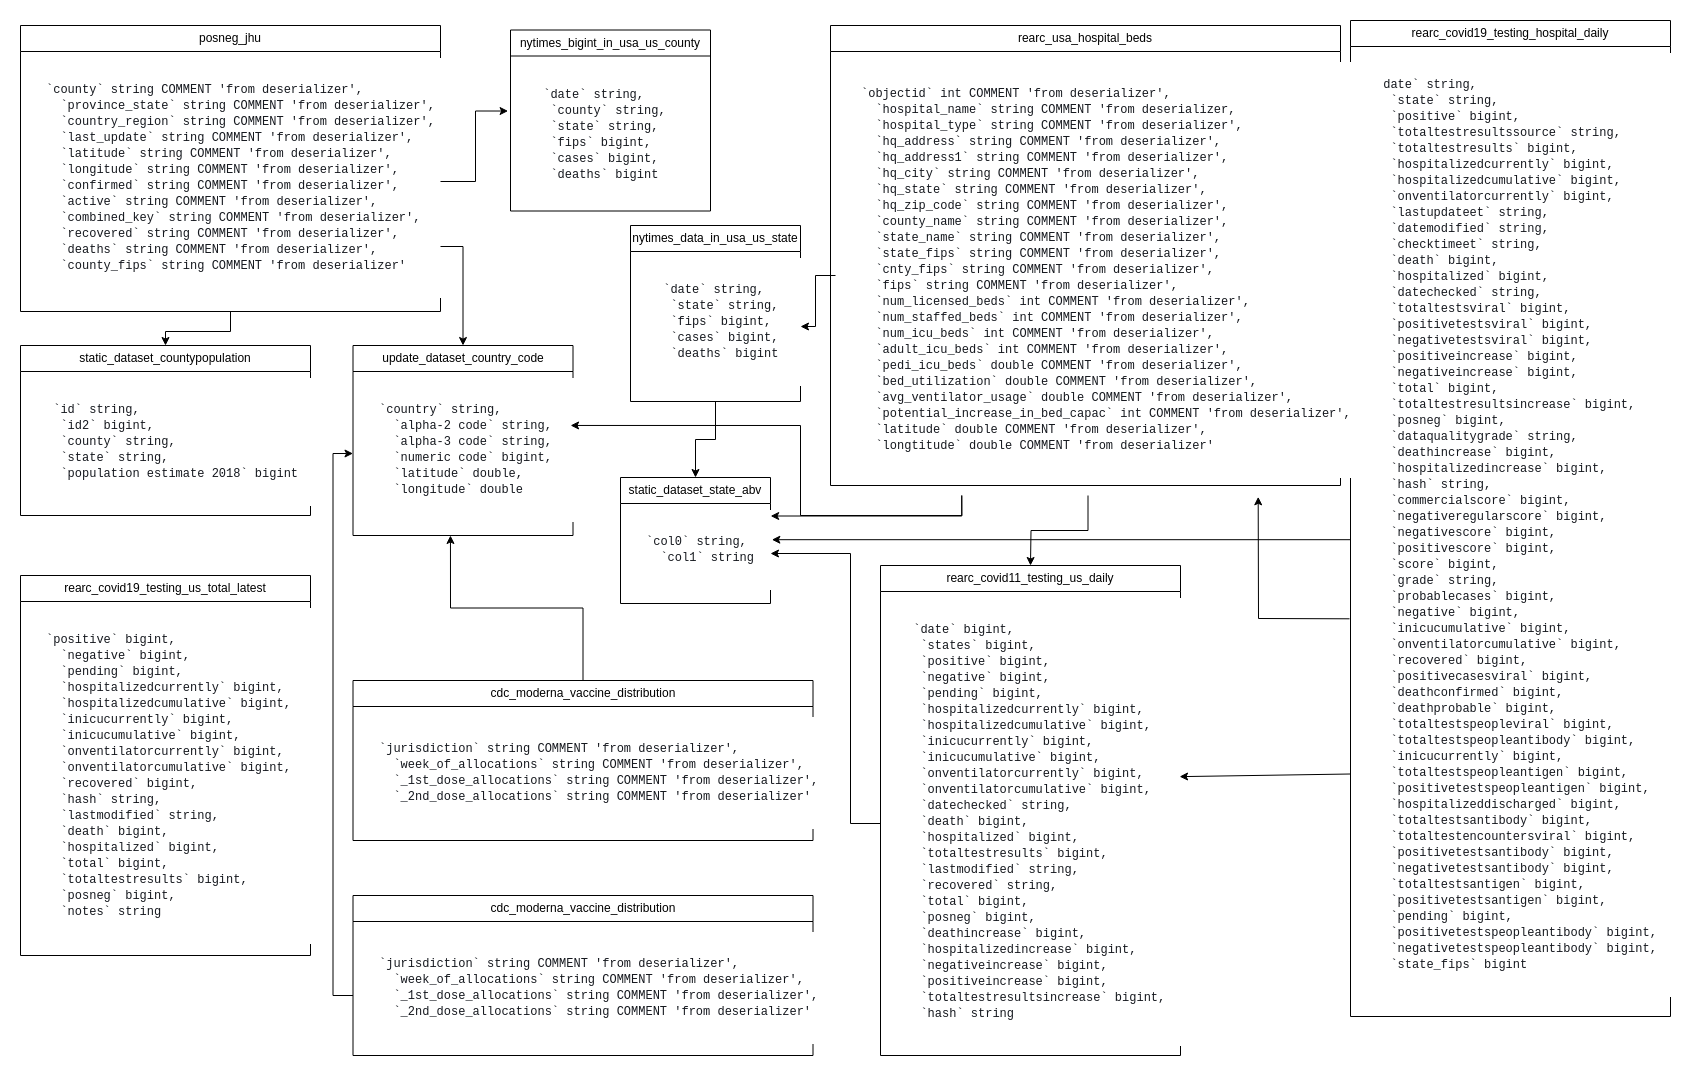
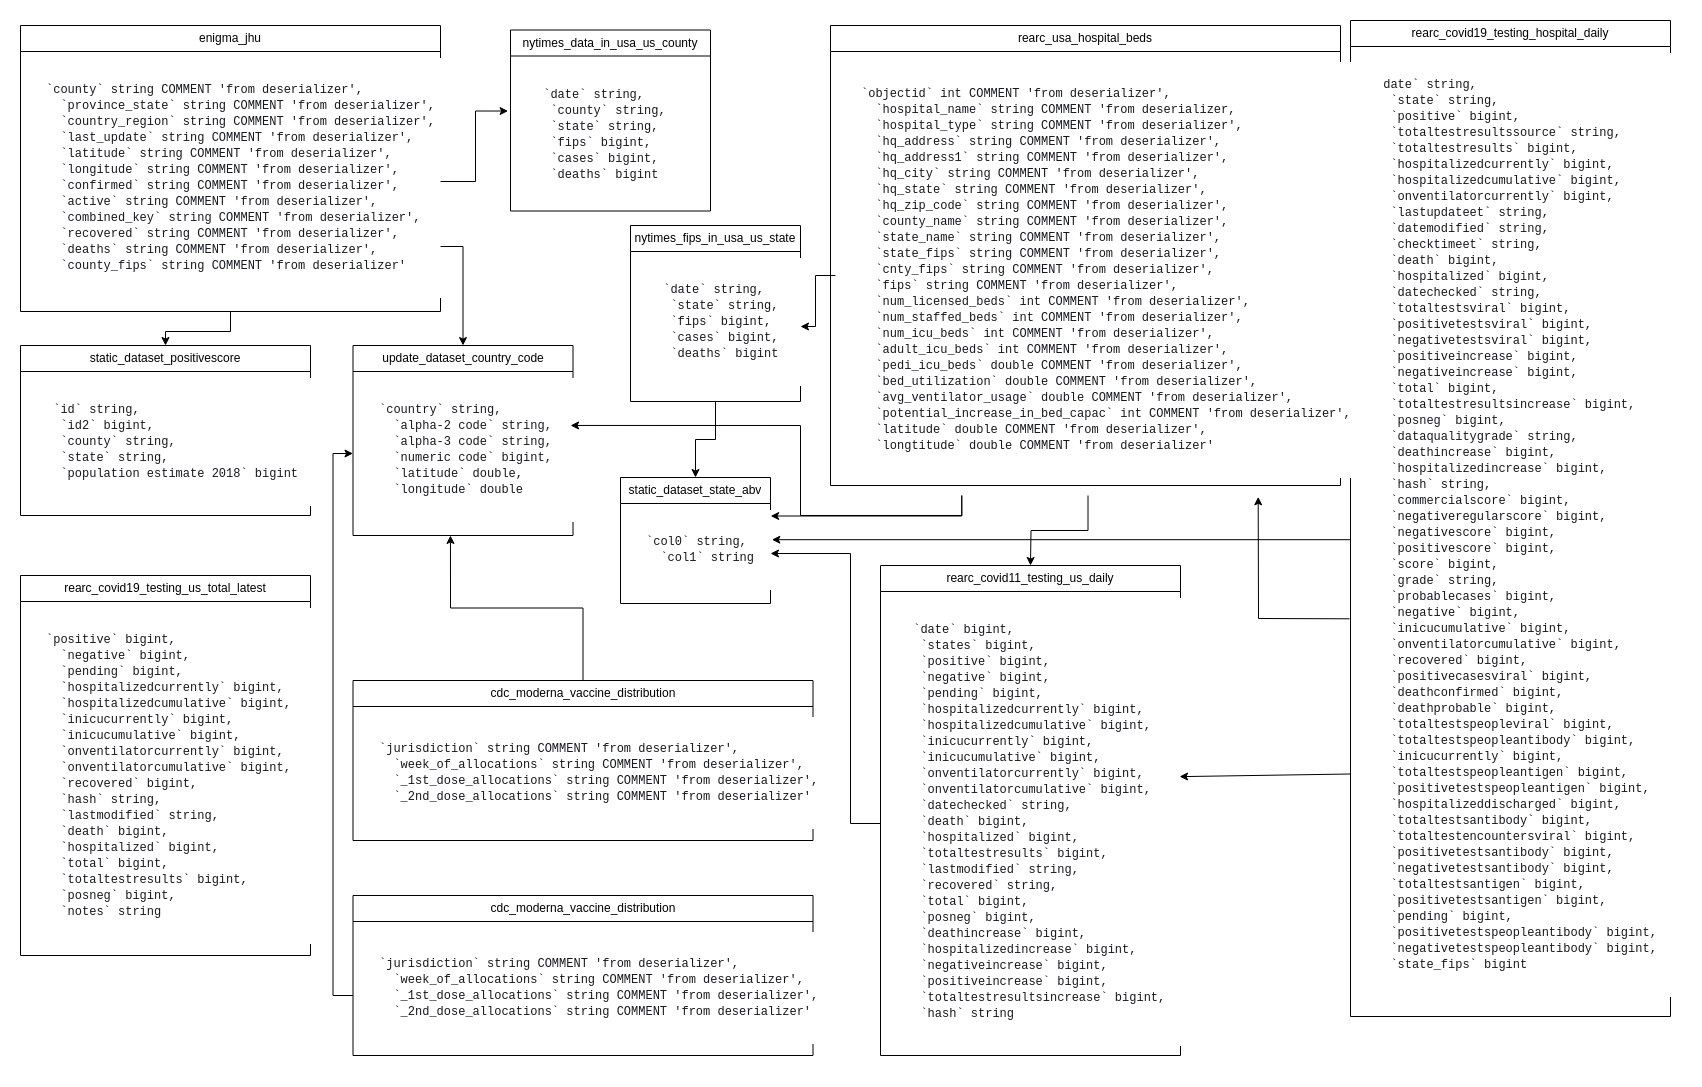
(231, 39) -> (231, 39)
(611, 44) -> (611, 44)
(716, 239) -> (716, 239)
(166, 359) -> (166, 359)
